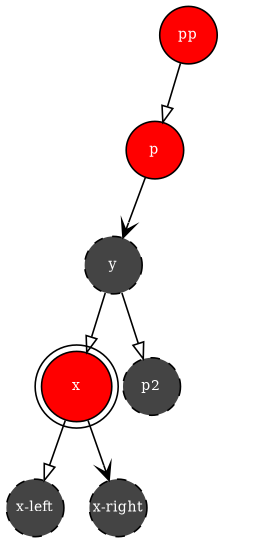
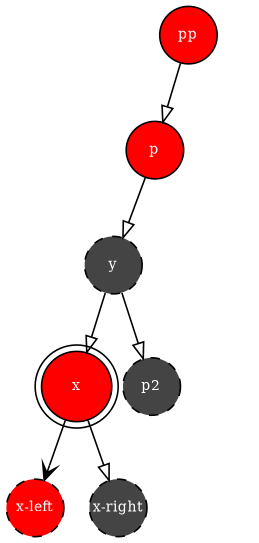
(137, 200) -> (137, 200)
(57, 443) -> (57, 443)
(96, 443) -> (96, 443)
(35, 508) -> (35, 508)
